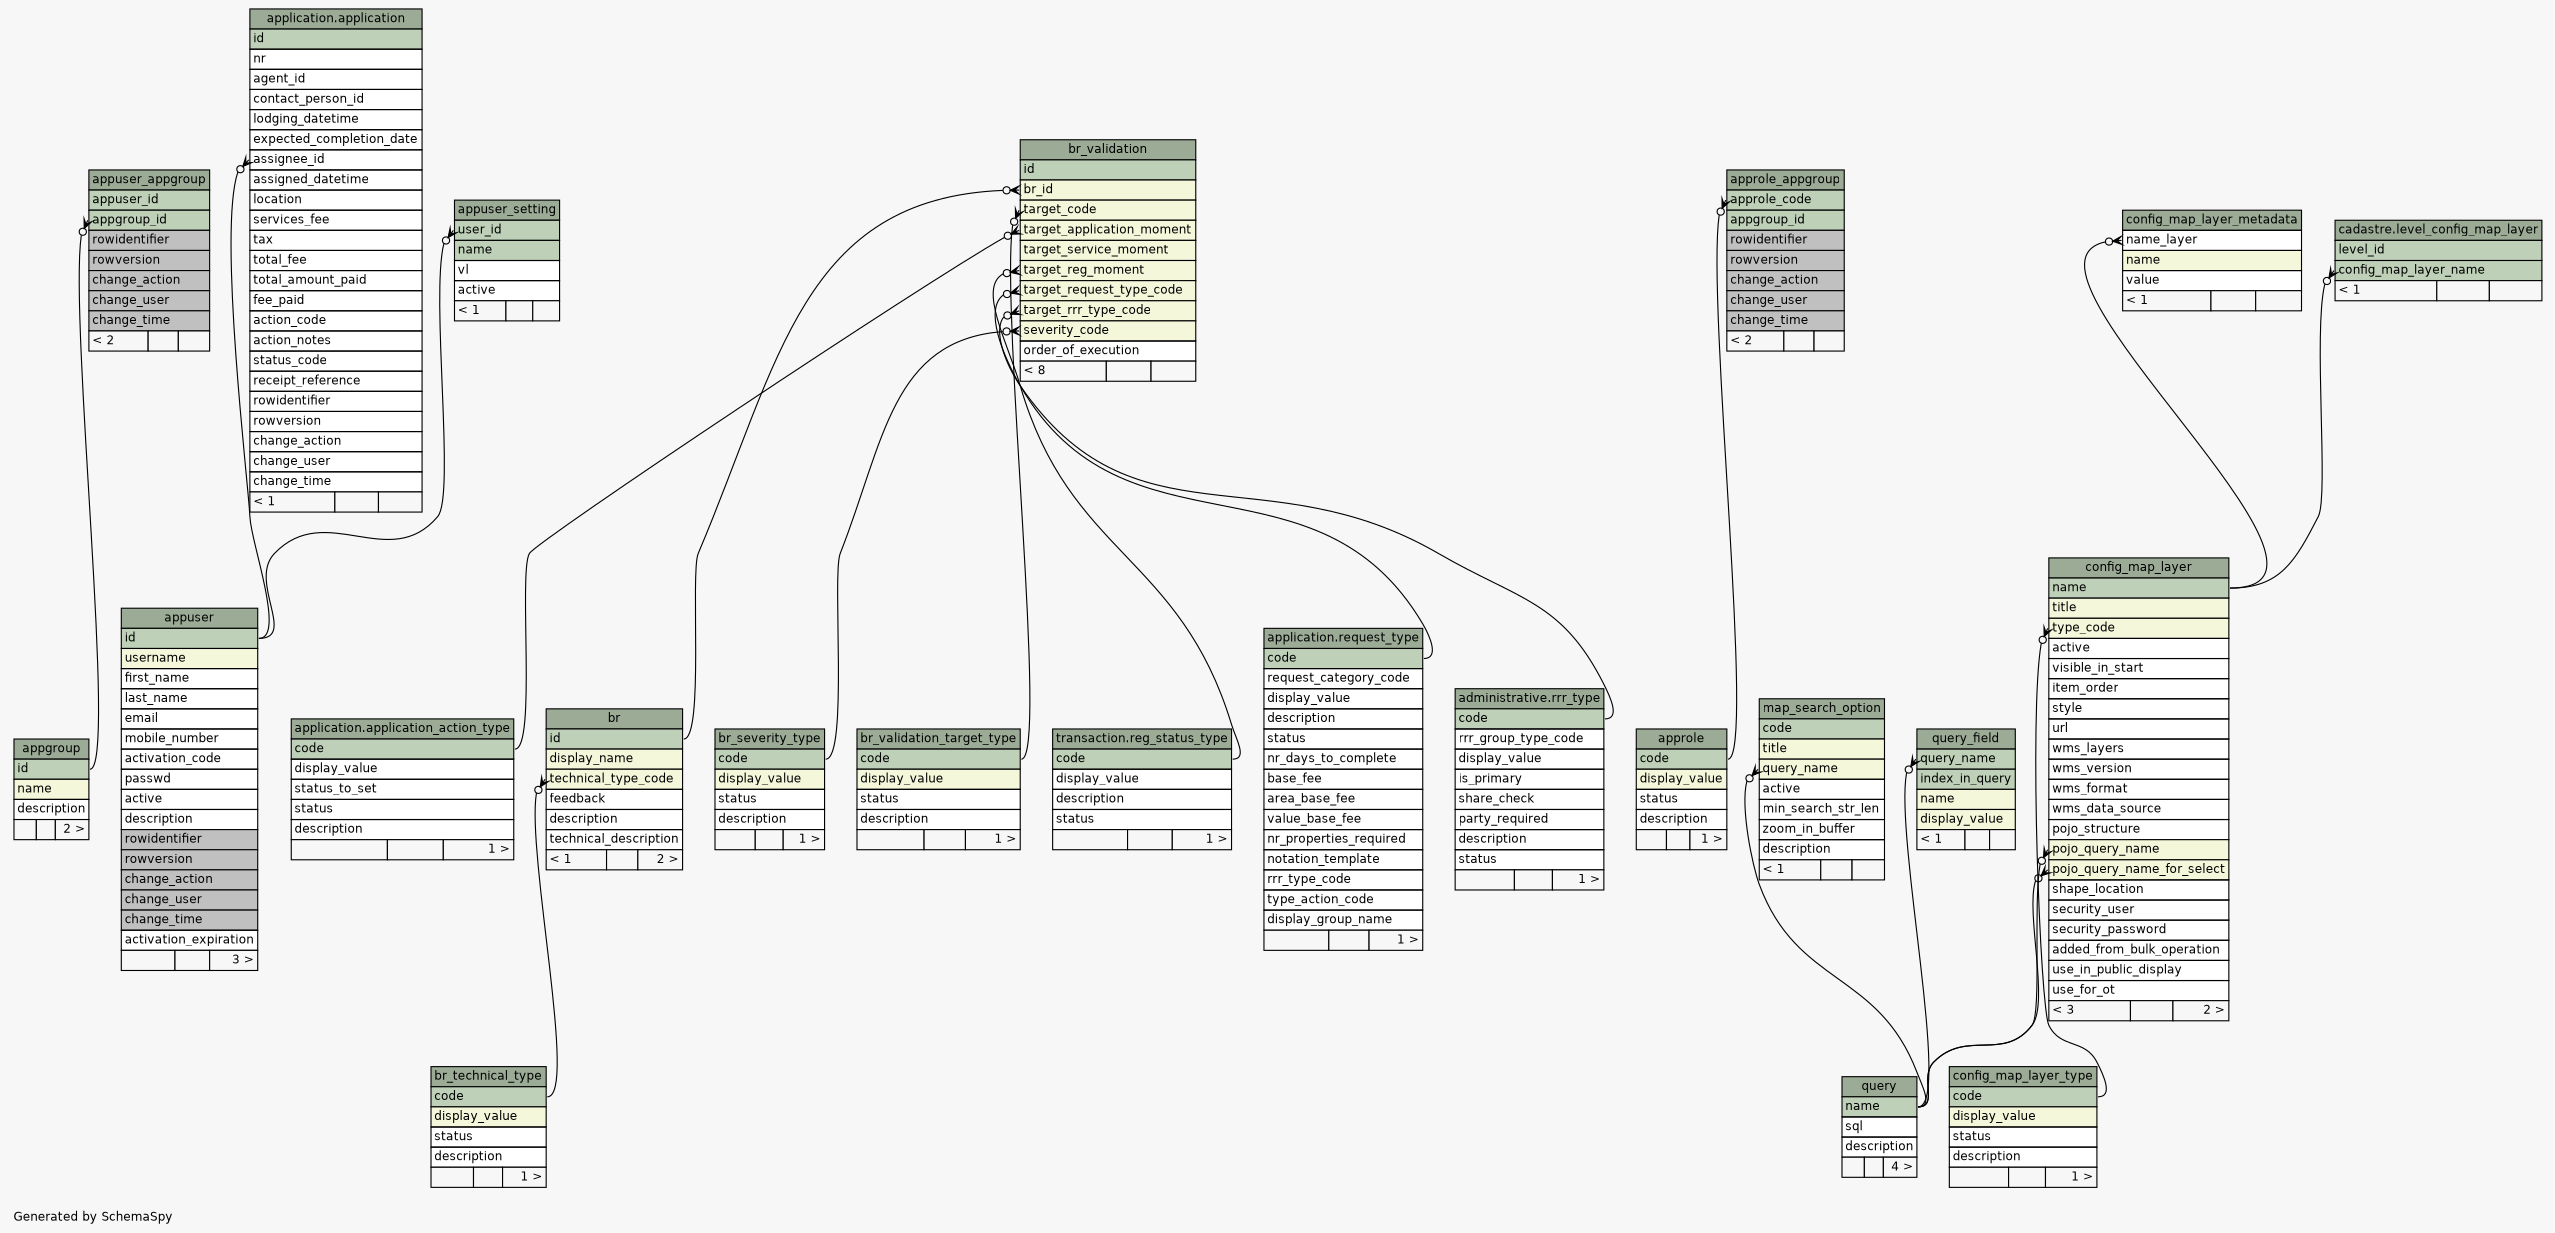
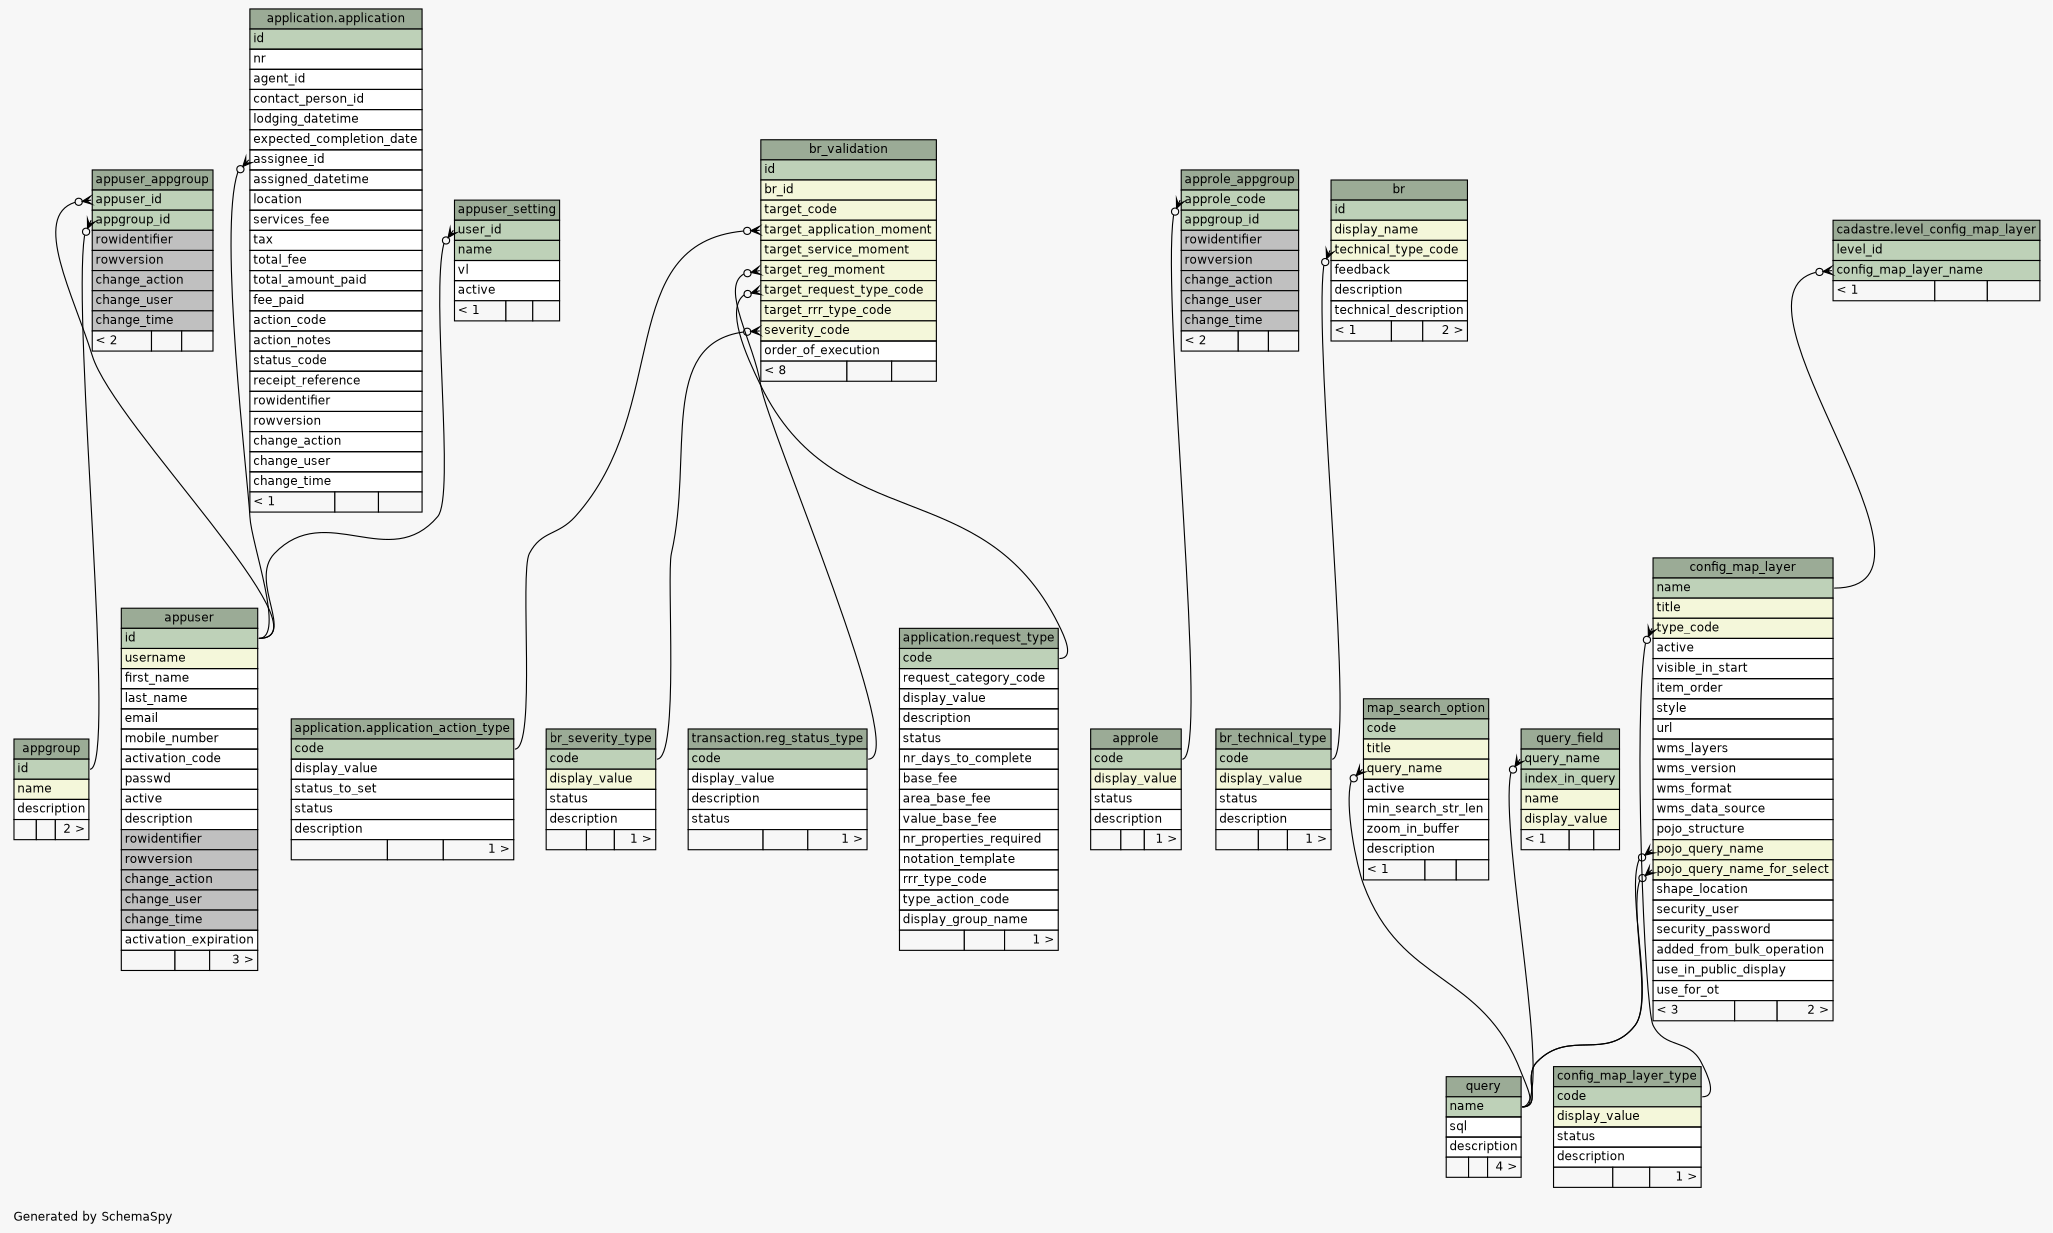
(2212, 261) -> none
(757, 404) -> none
none -> (140, 432)
(939, 789) -> none
(1529, 789) -> none
